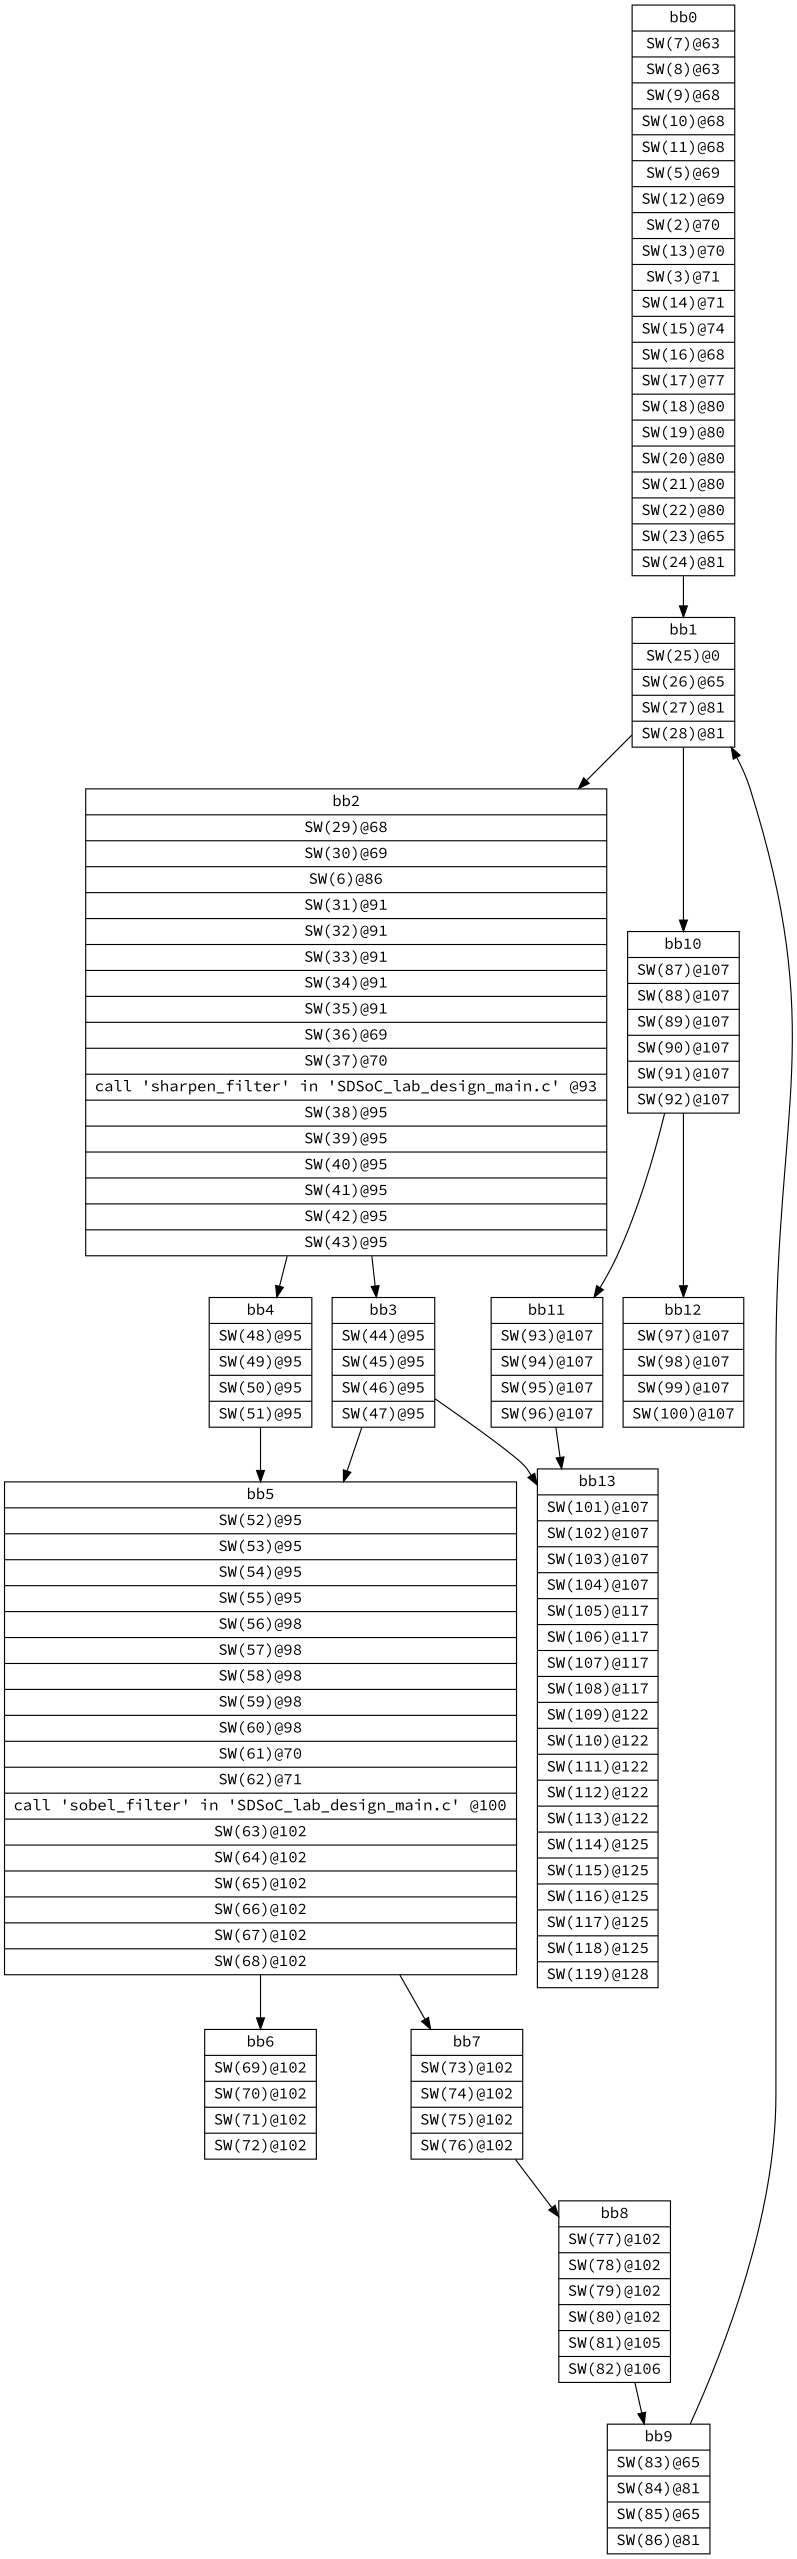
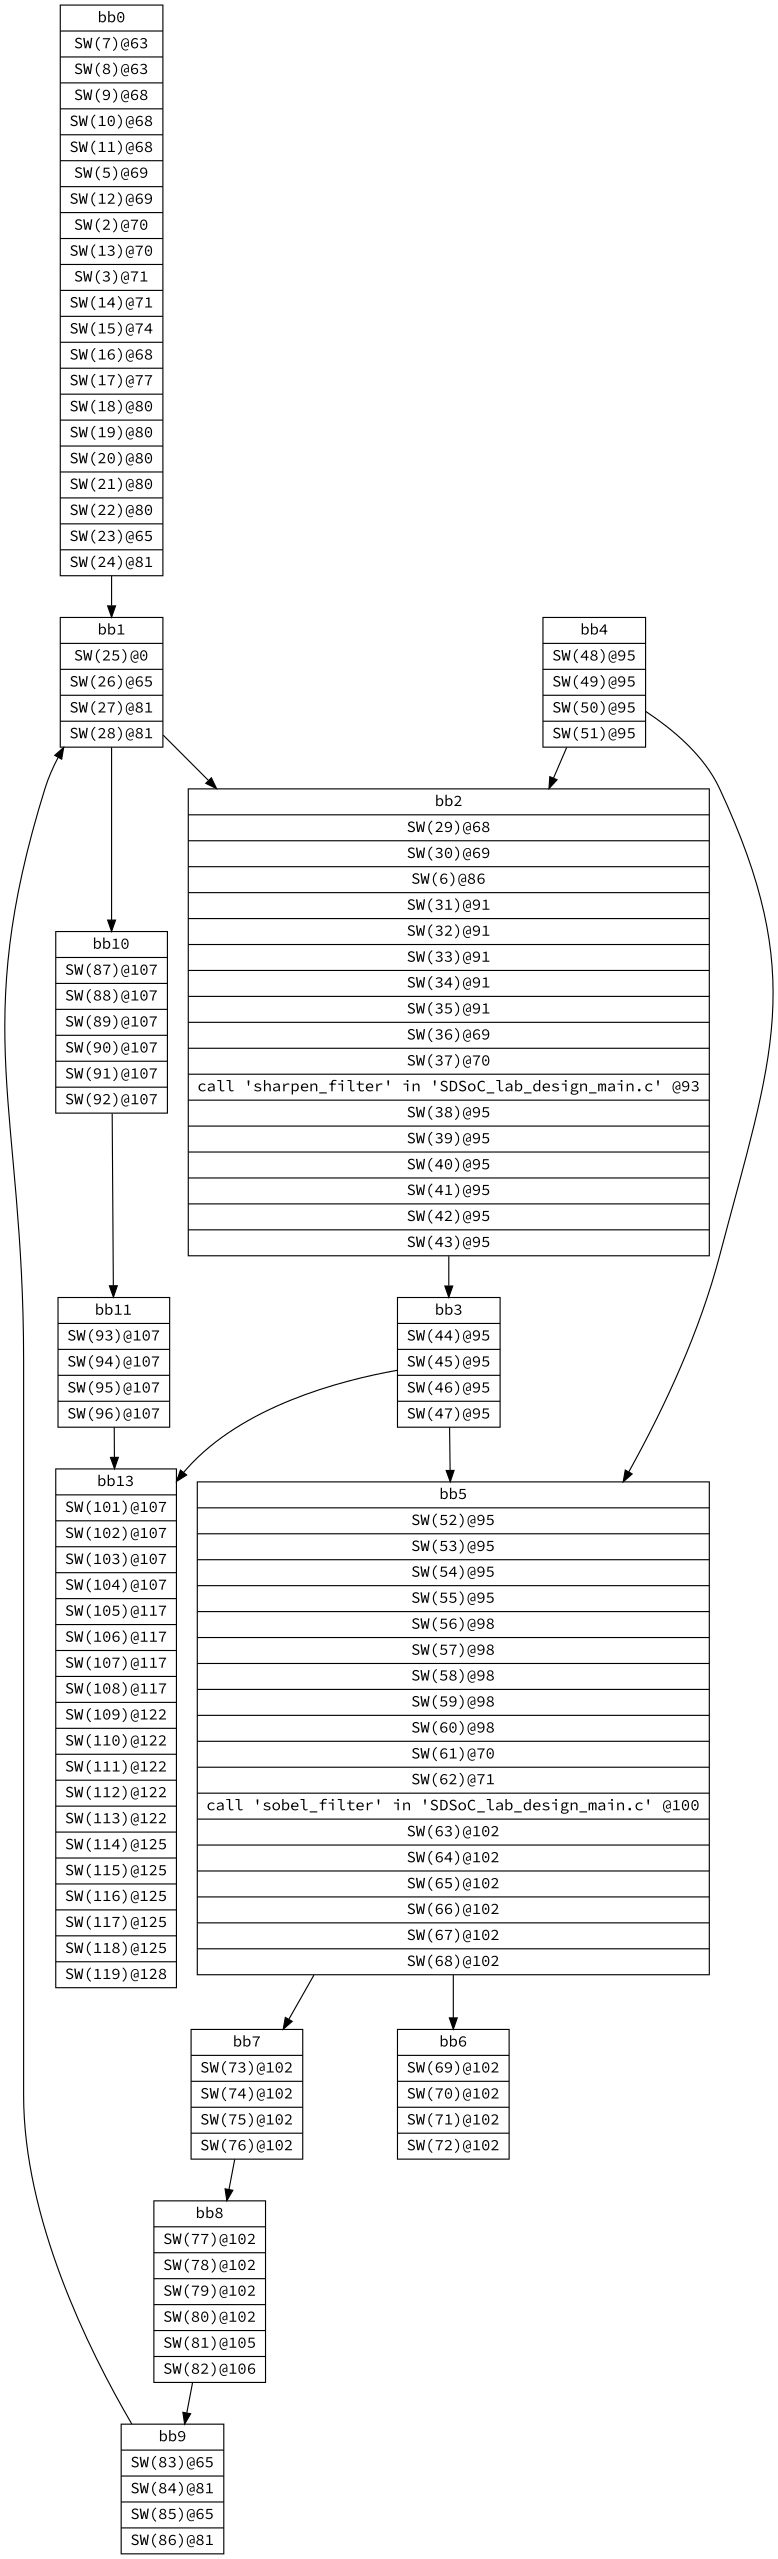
(283, 1271) -> (560, 763)
(683, 1362) -> none
